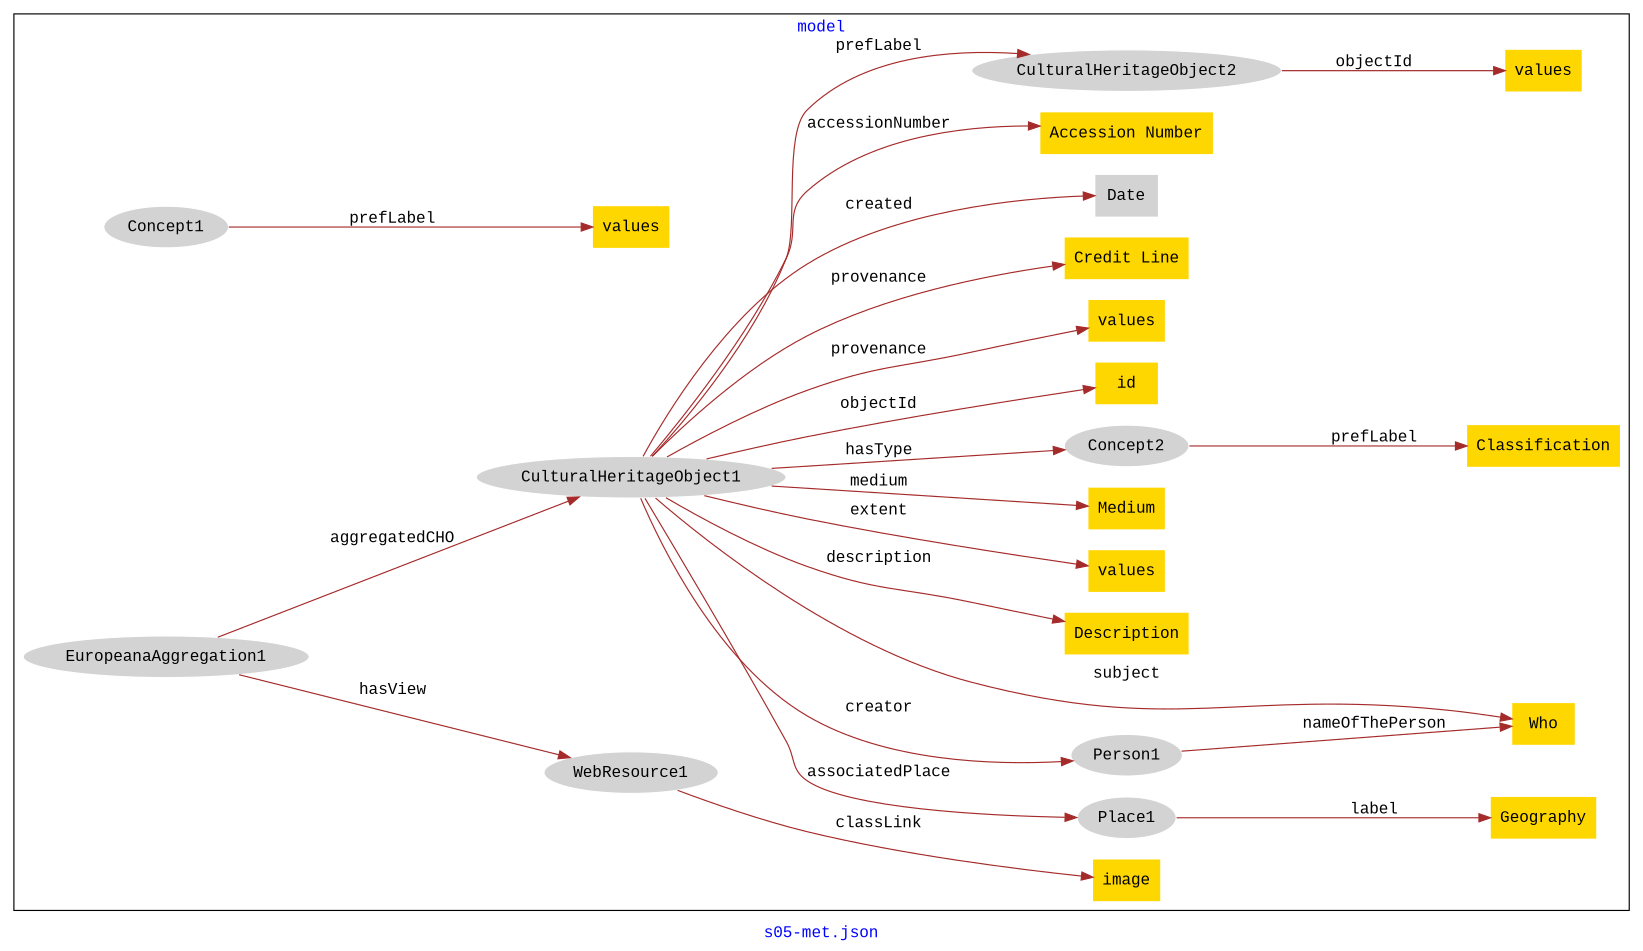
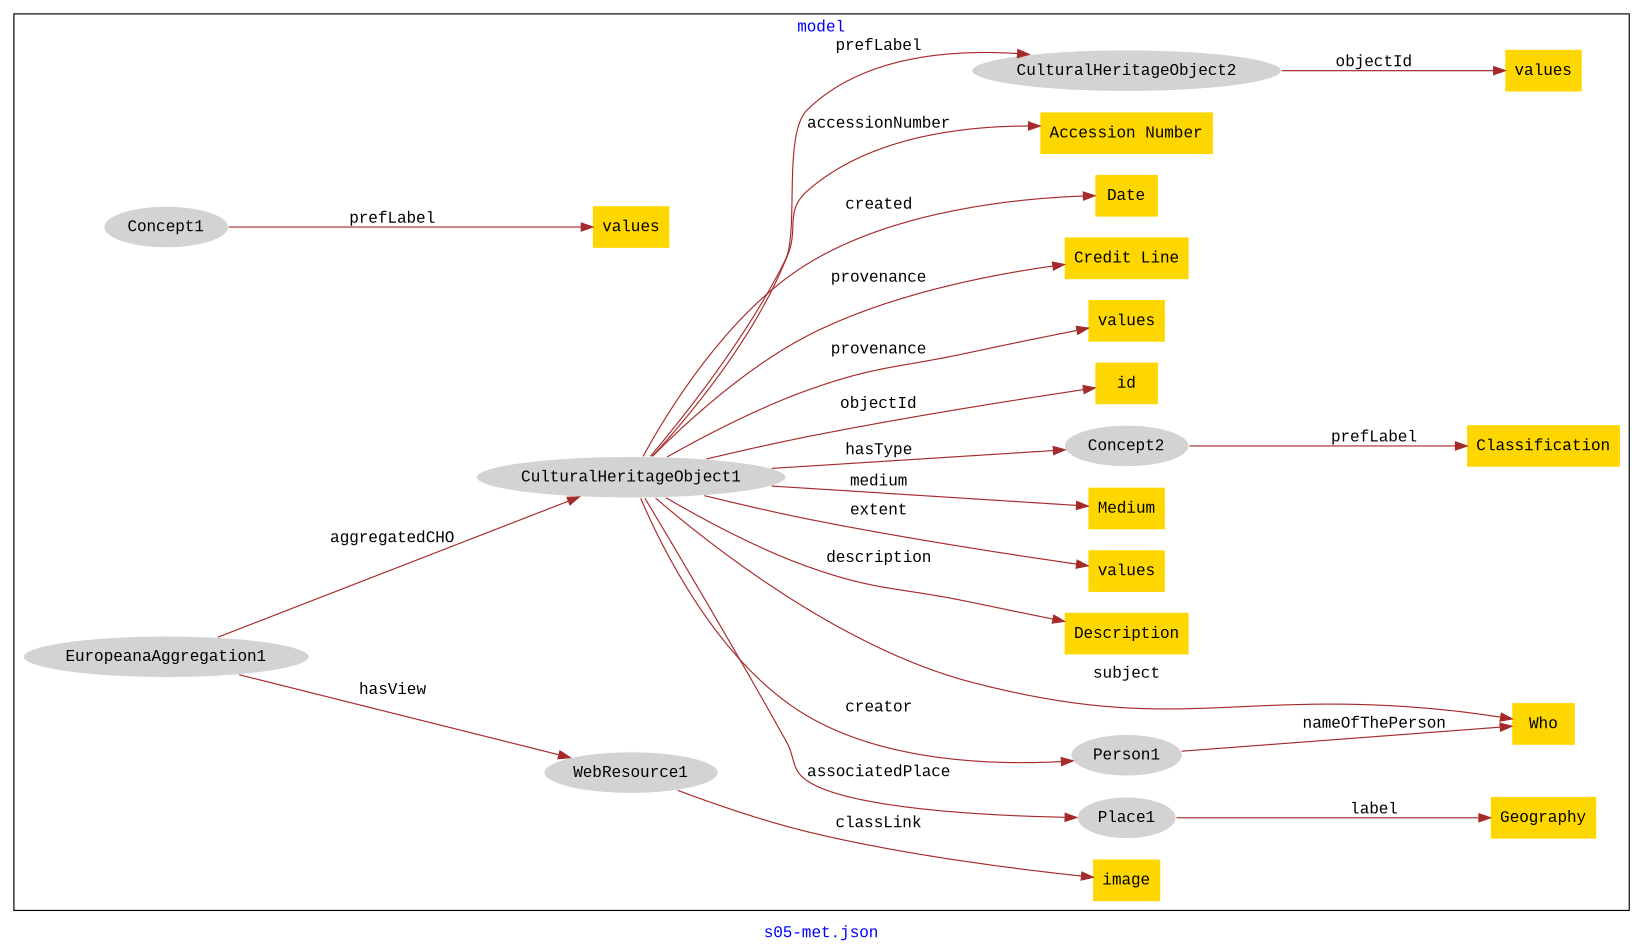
(1127, 196) -> (1127, 196)
